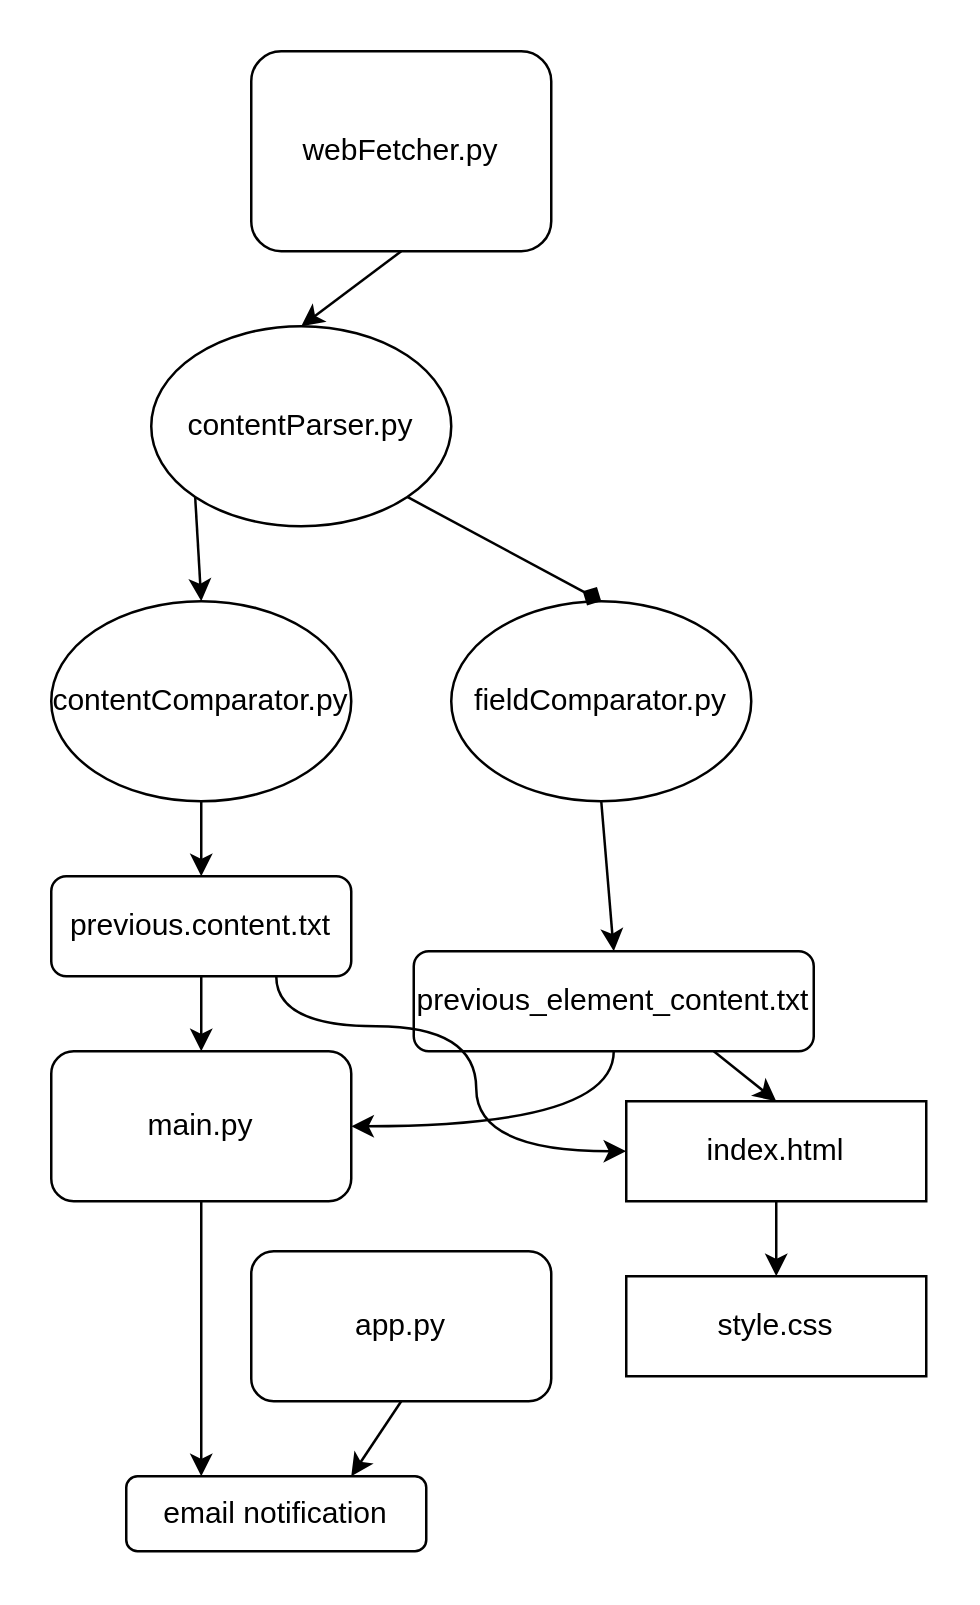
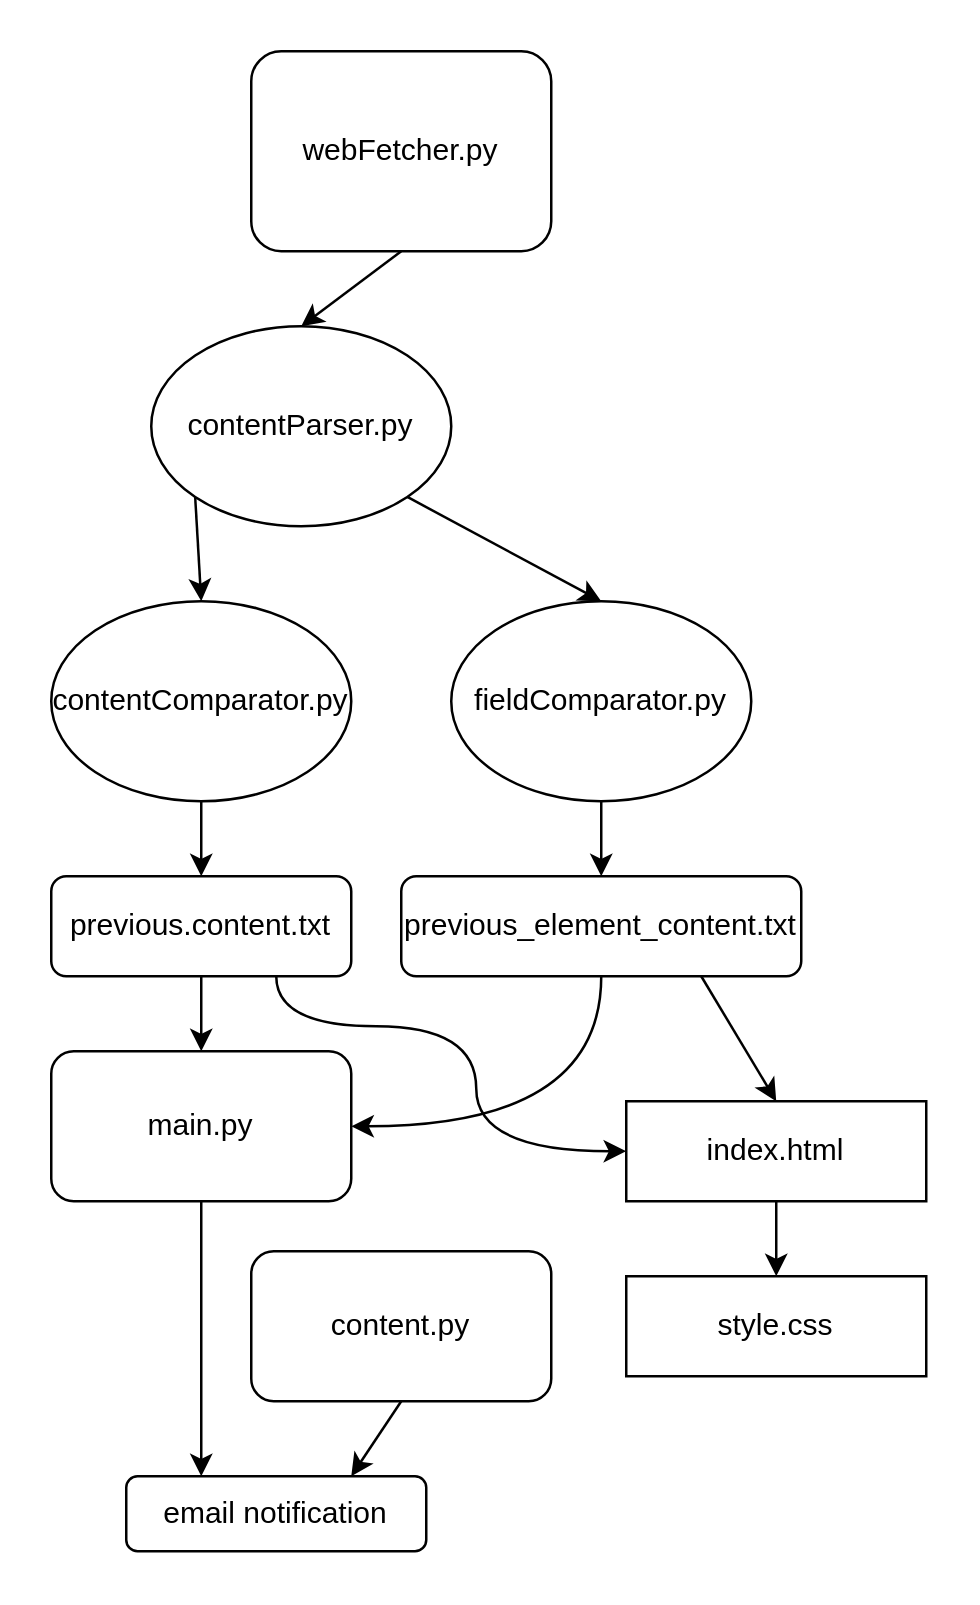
(583, 591) -> (584, 592)
(614, 1001) -> (601, 926)
(401, 1326) -> (401, 1326)
